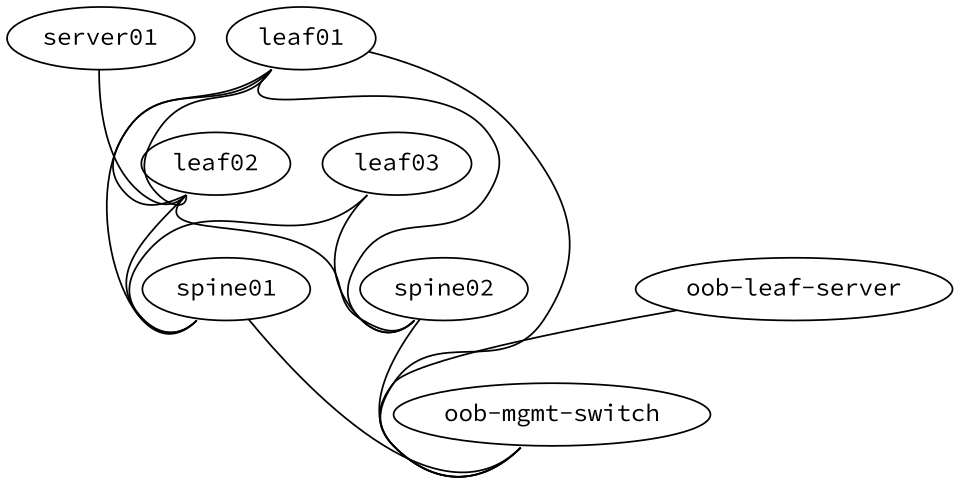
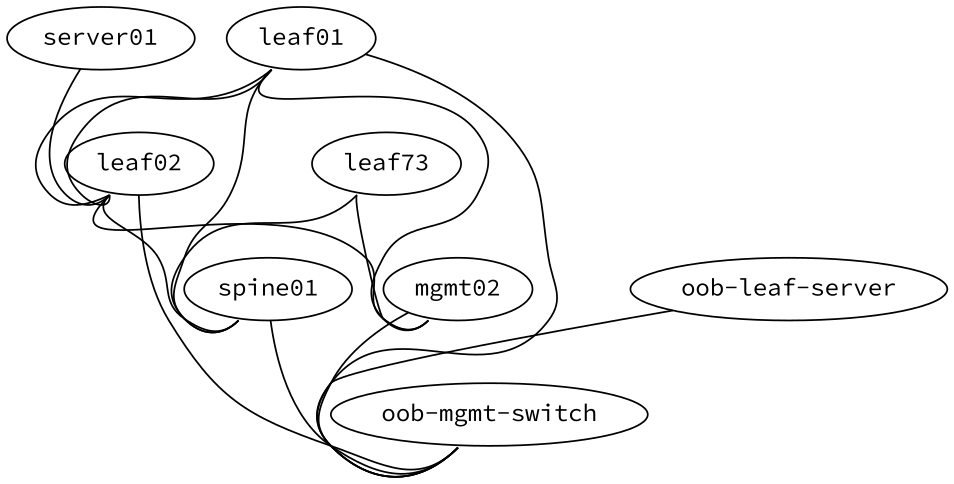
(397, 164) -> (387, 164)
(444, 289) -> (458, 289)
none -> (239, 403)
